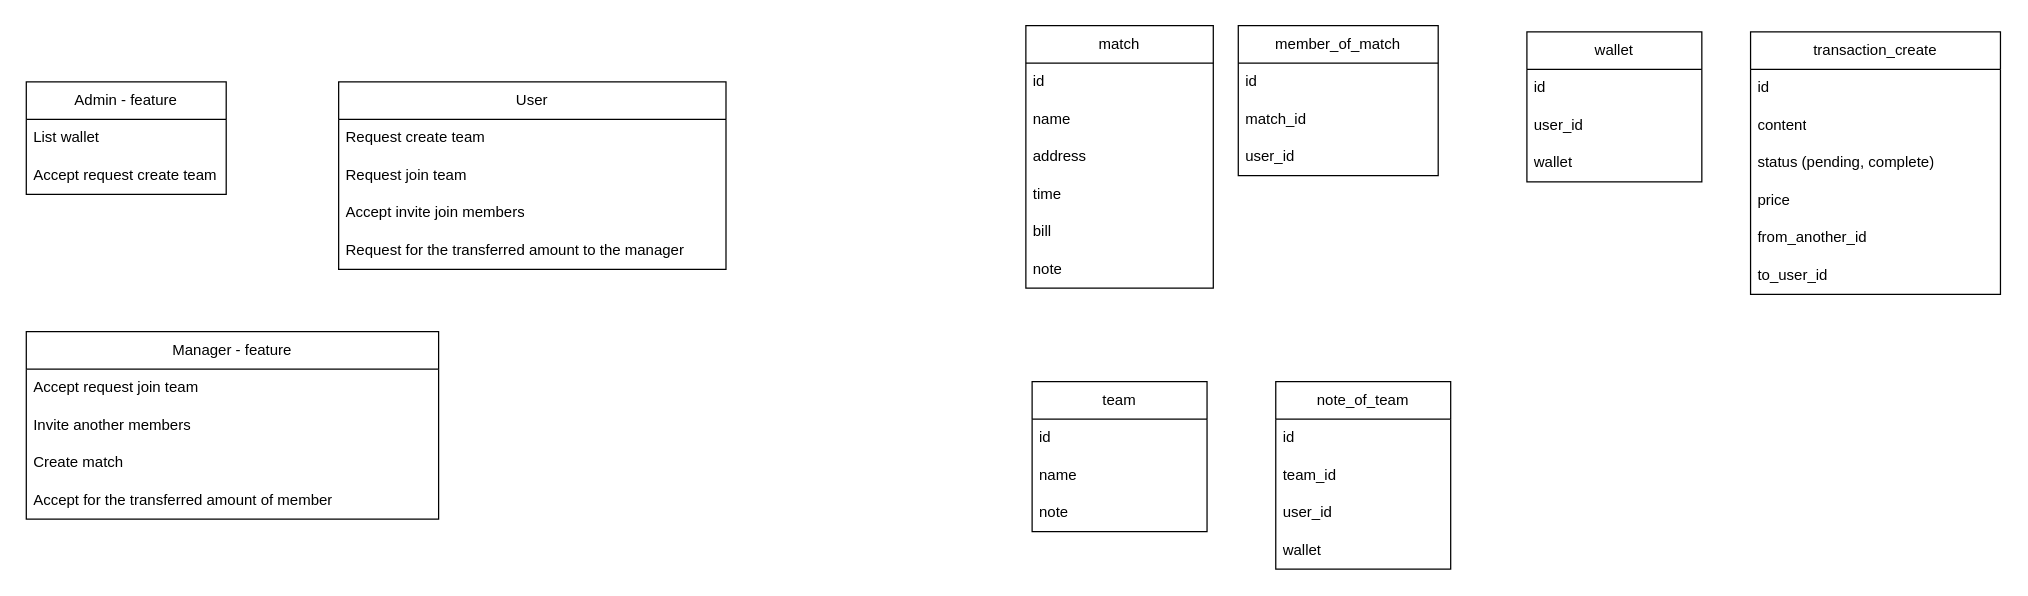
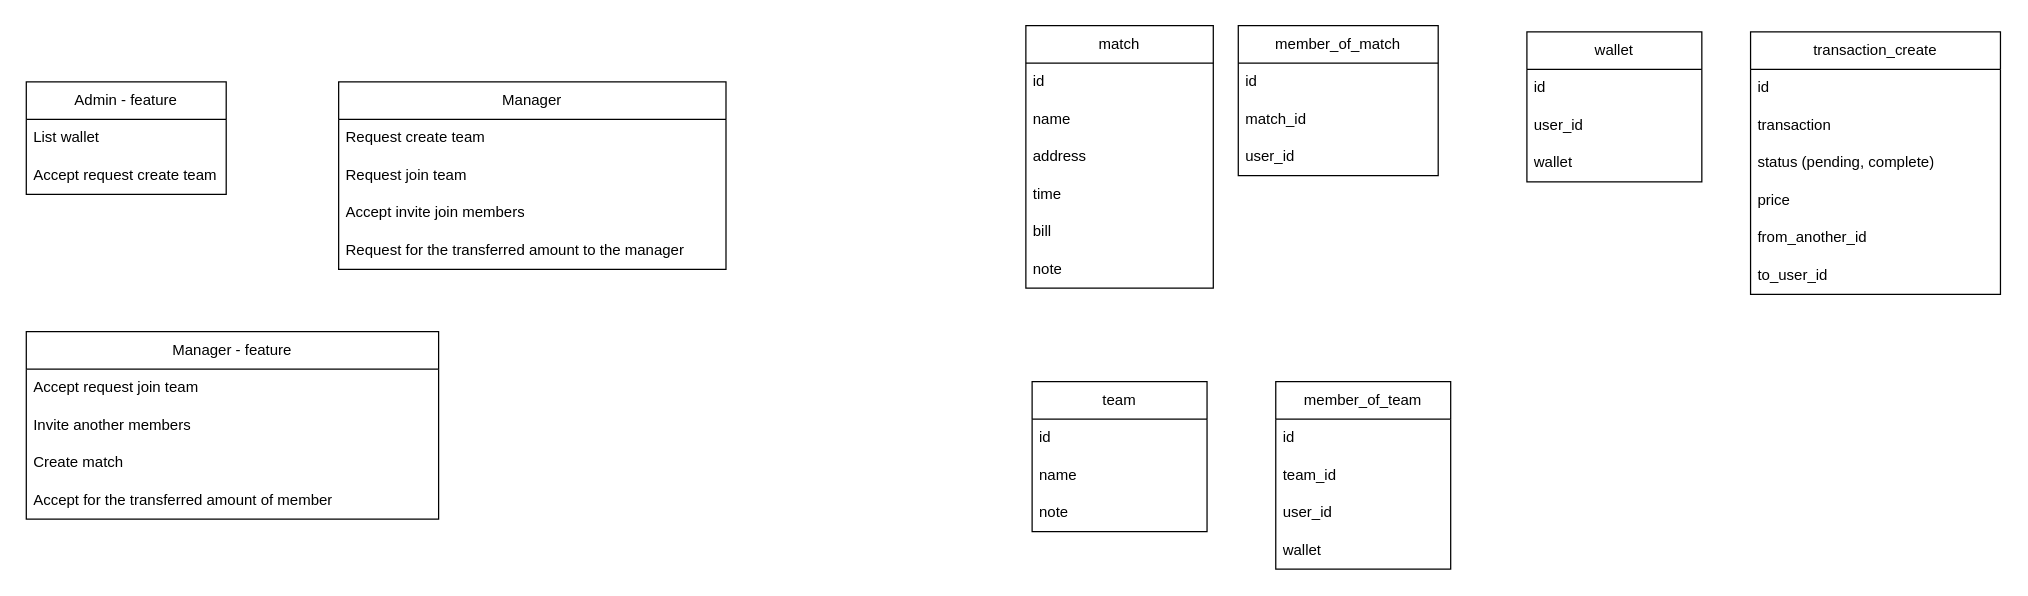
(532, 101) -> (532, 101)
(1788, 126) -> (1802, 126)
(1363, 401) -> (1363, 401)
